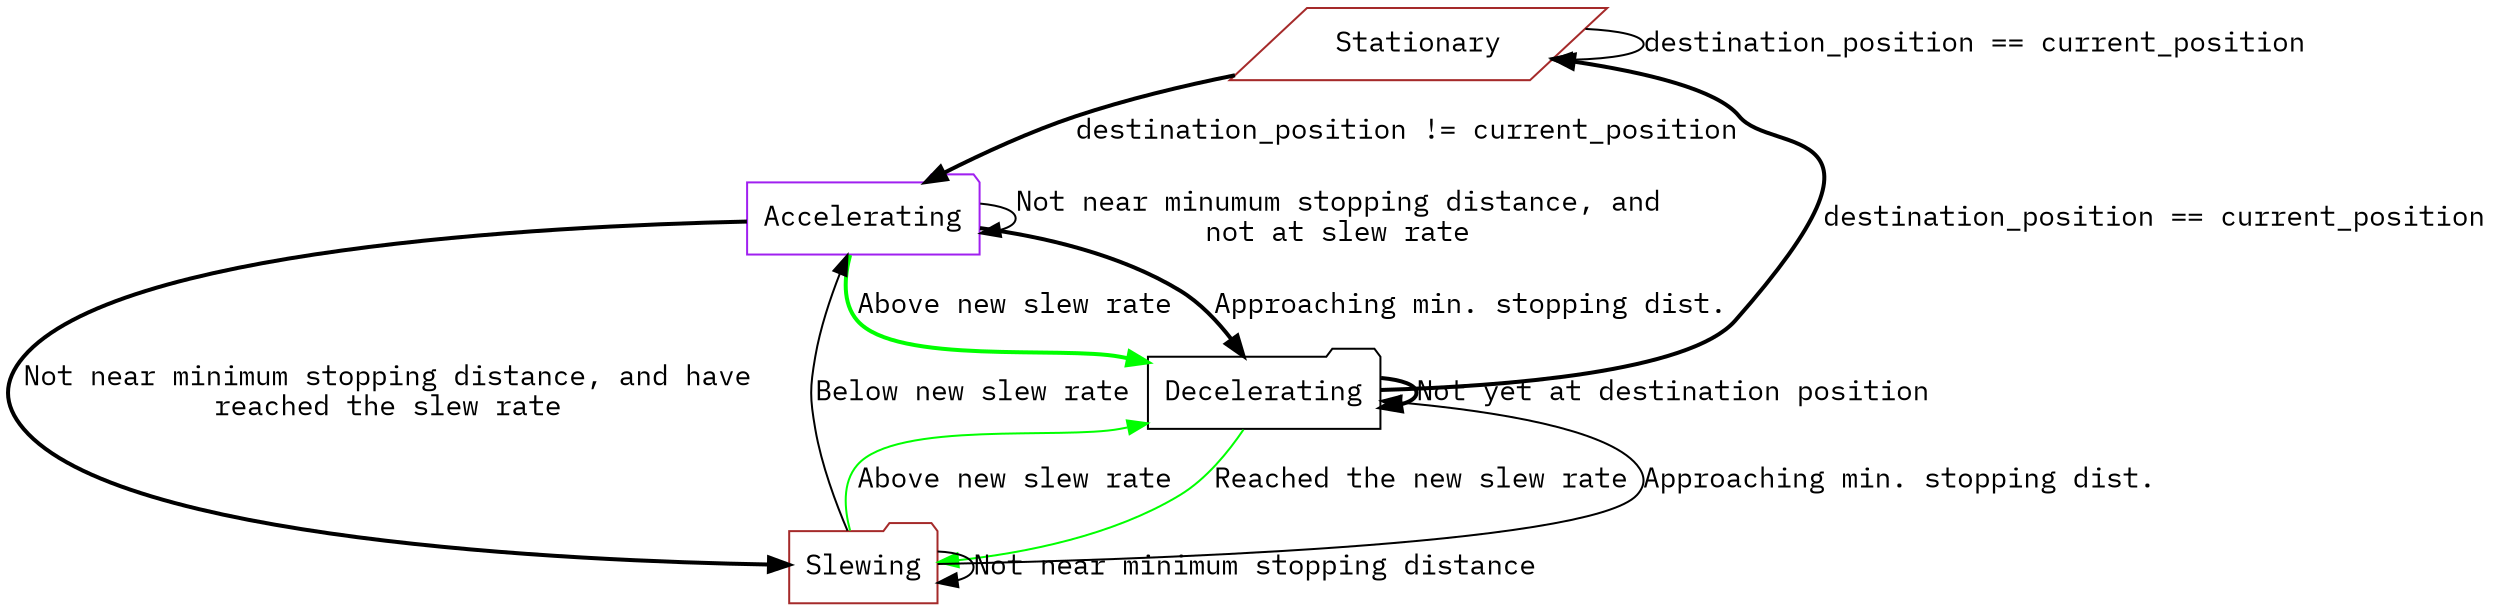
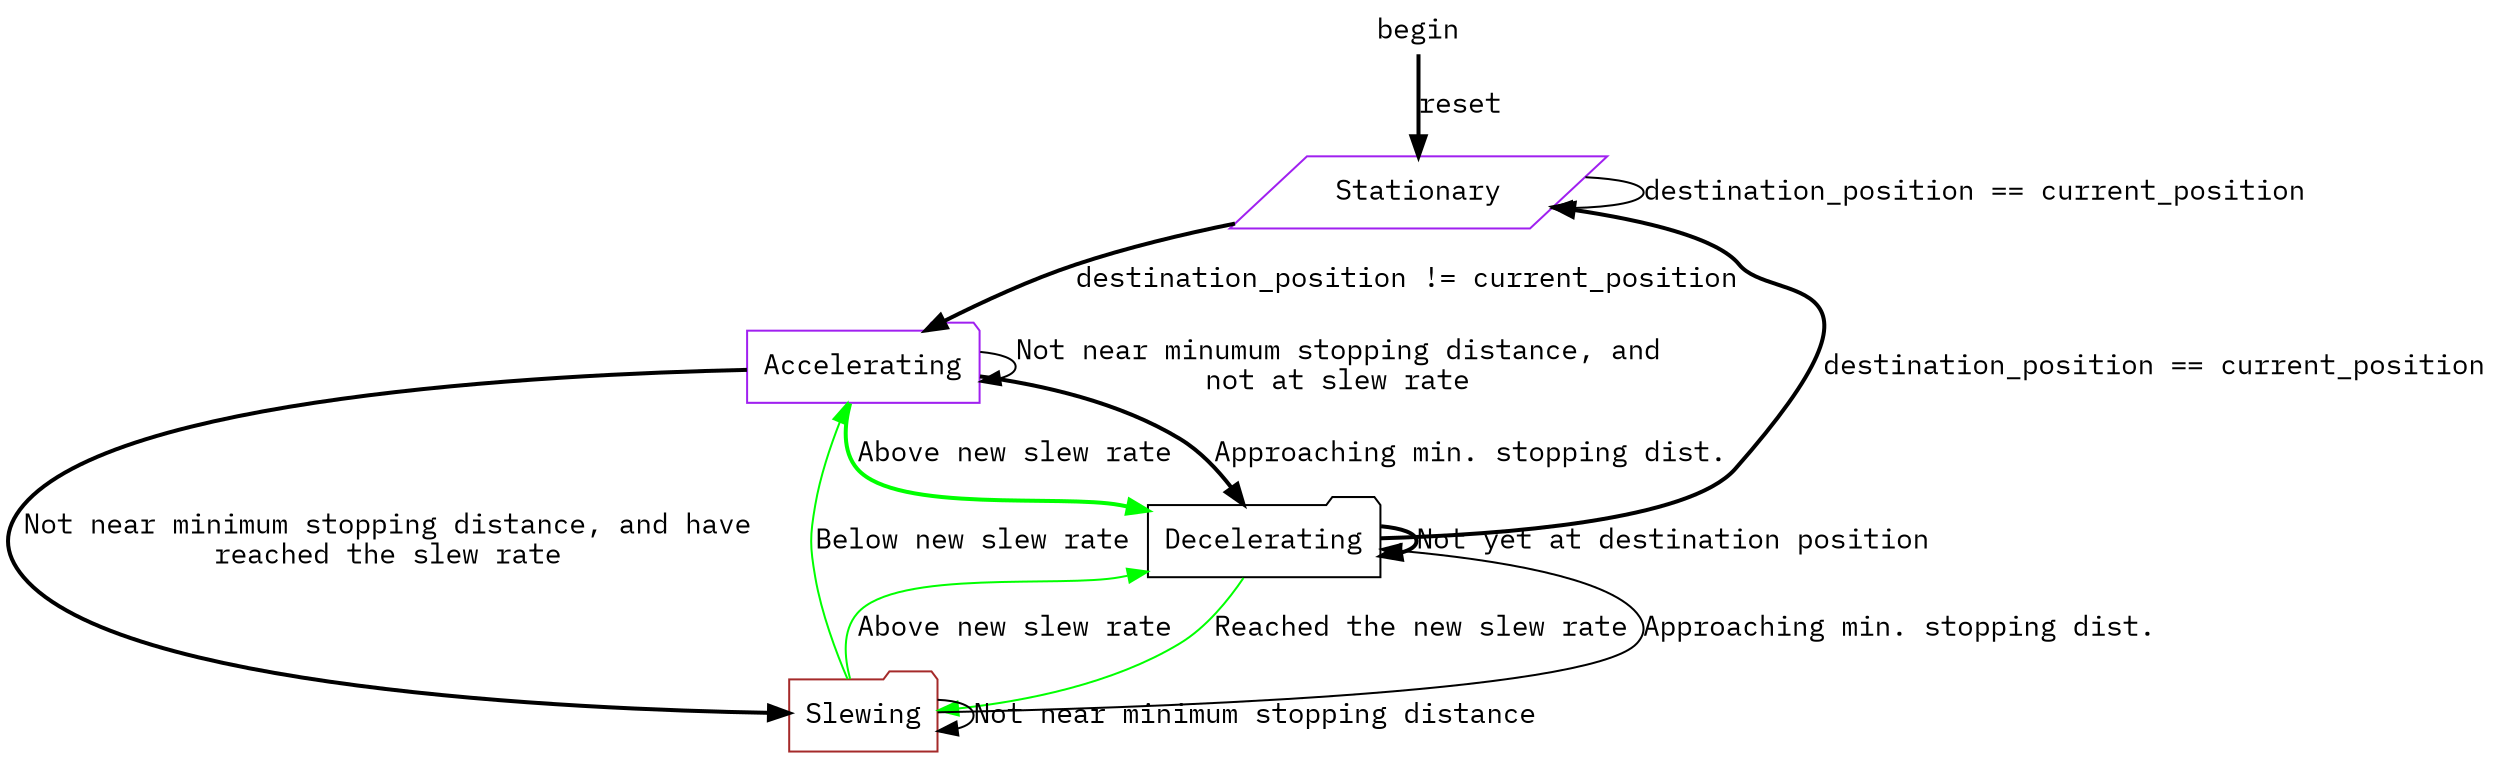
none -> (1419, 31)
(1419, 44) -> (1419, 192)
(812, 403) -> (812, 551)
